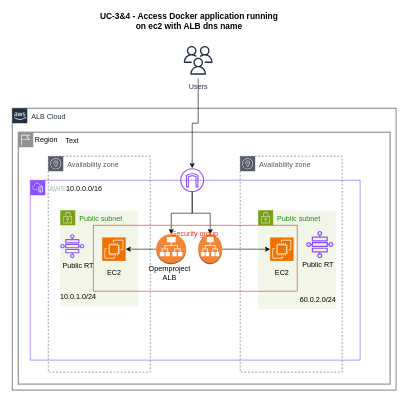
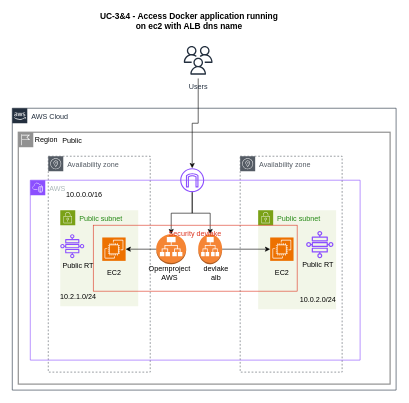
(48, 117) -> (48, 117)
(72, 141) -> (72, 141)
(84, 189) -> (84, 195)
(195, 234) -> (195, 234)
(170, 273) -> (170, 273)
none -> (216, 273)
(78, 297) -> (78, 297)
(318, 300) -> (318, 300)
